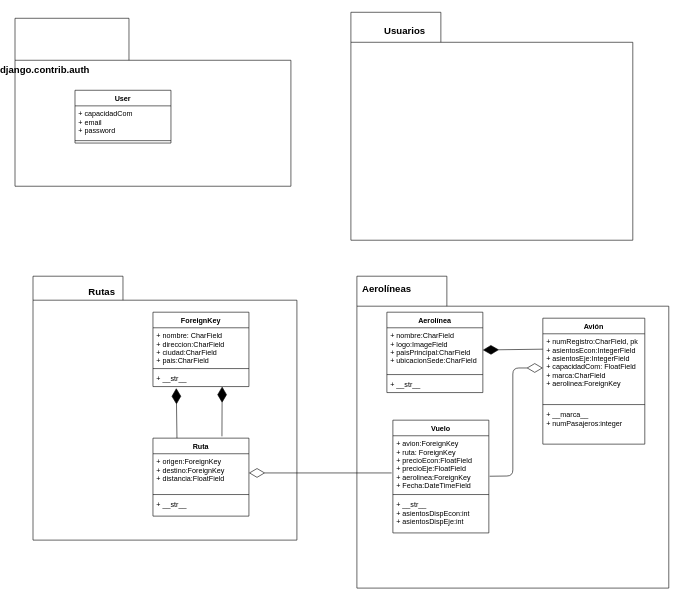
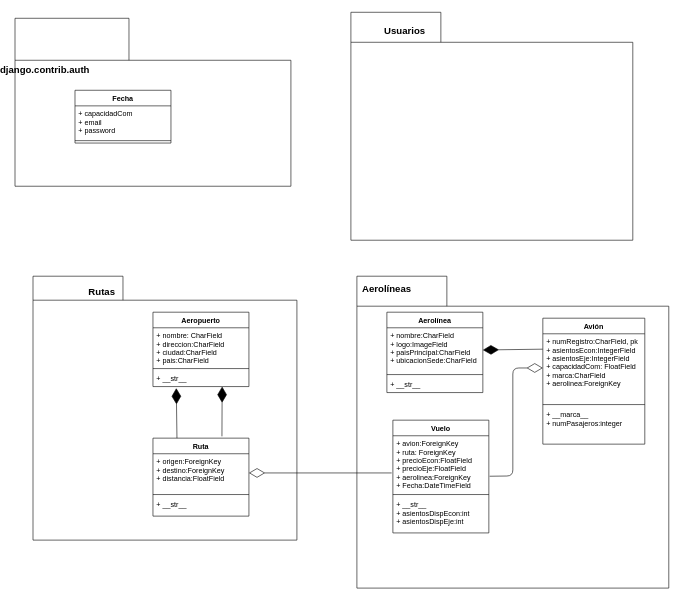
(122, 98) -> (122, 98)
(200, 320) -> (200, 320)
